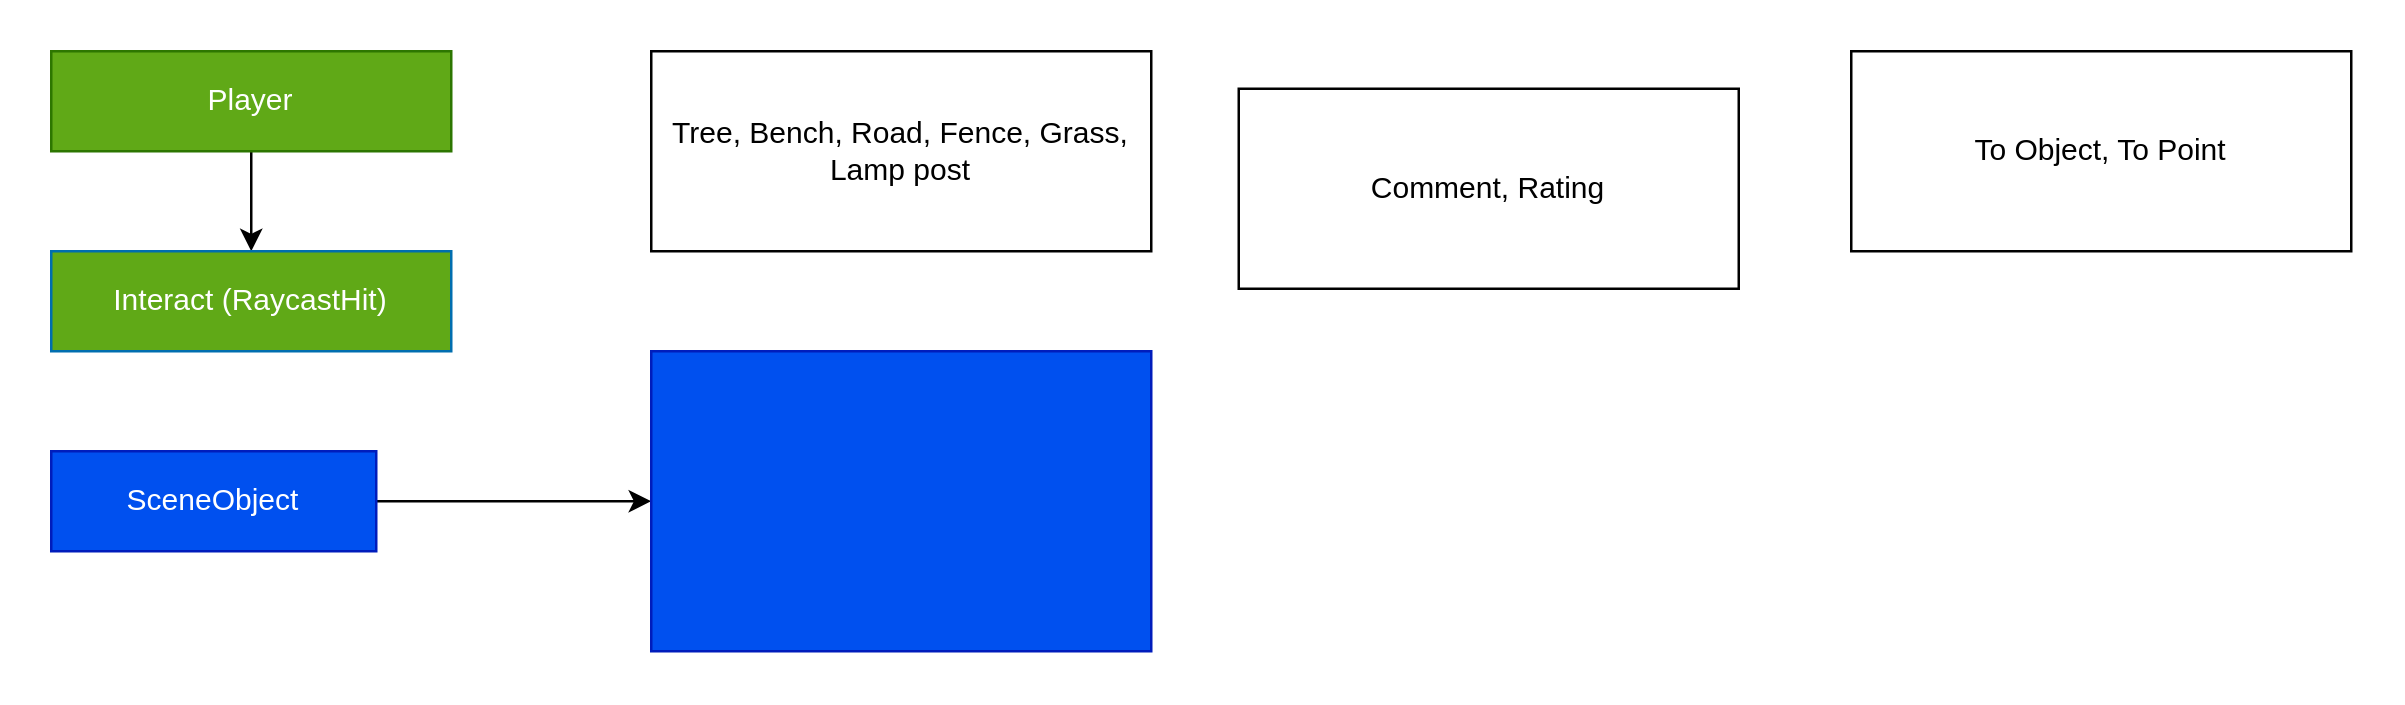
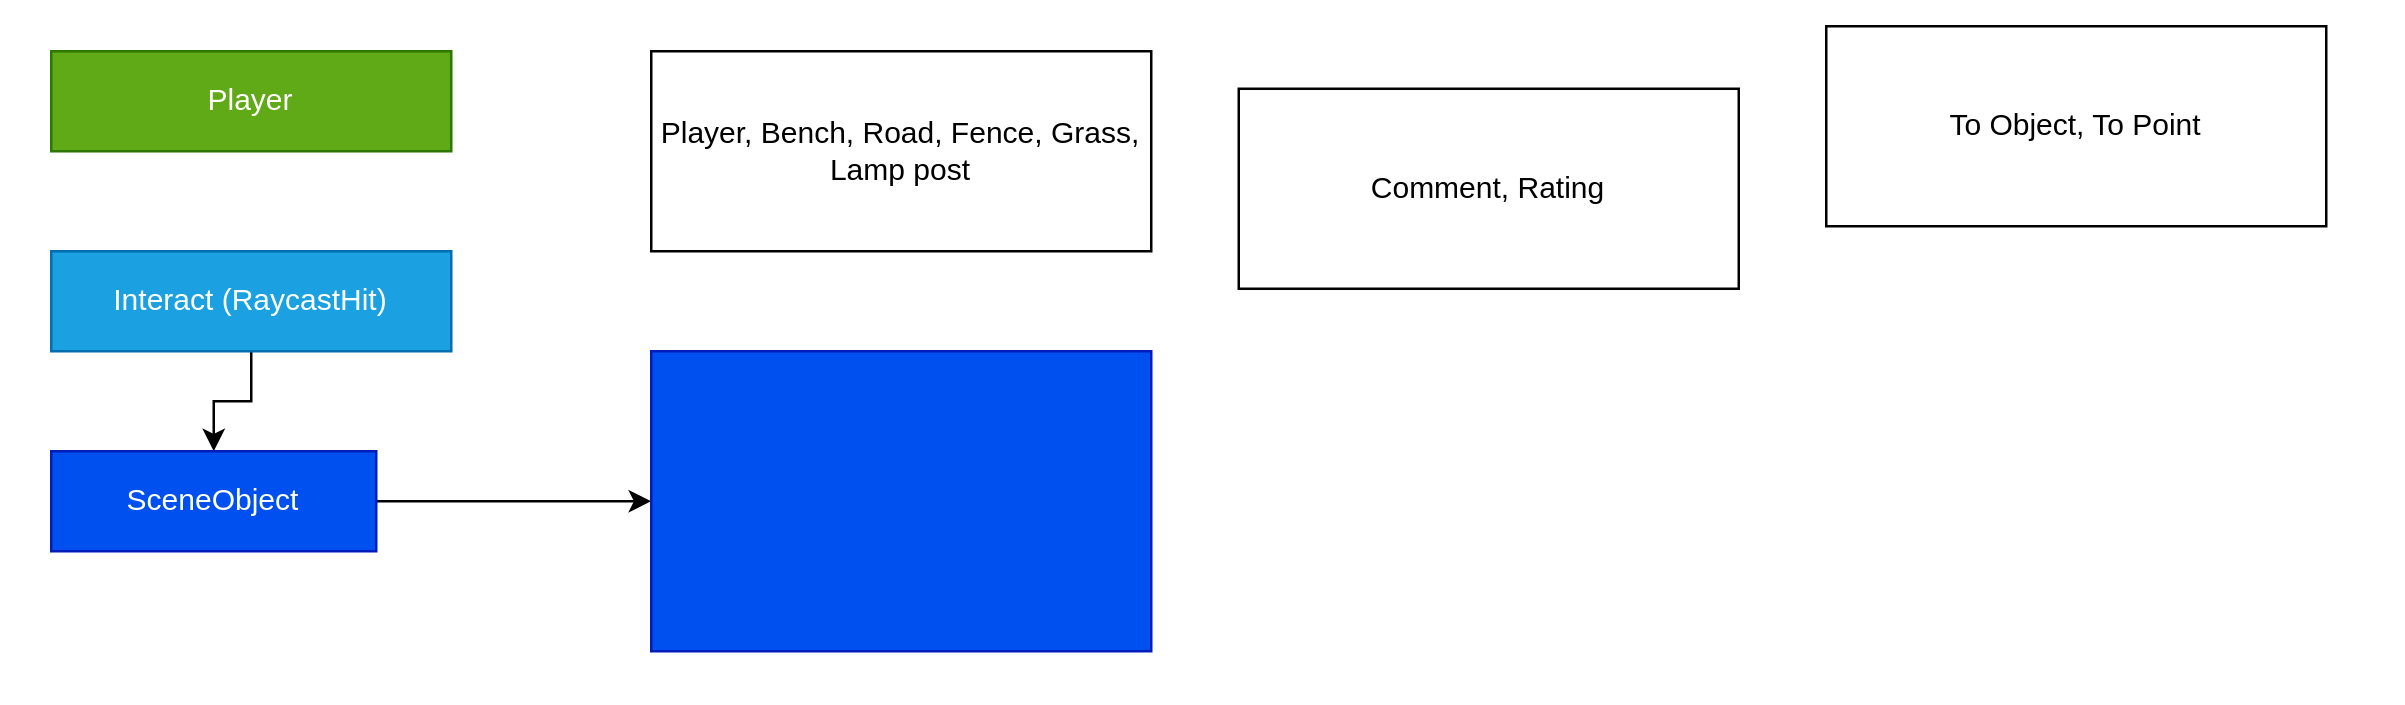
(901, 151) -> (901, 151)
(2101, 151) -> (2076, 126)
(251, 193) -> none
(251, 301) -> (251, 301)
none -> (241, 401)
